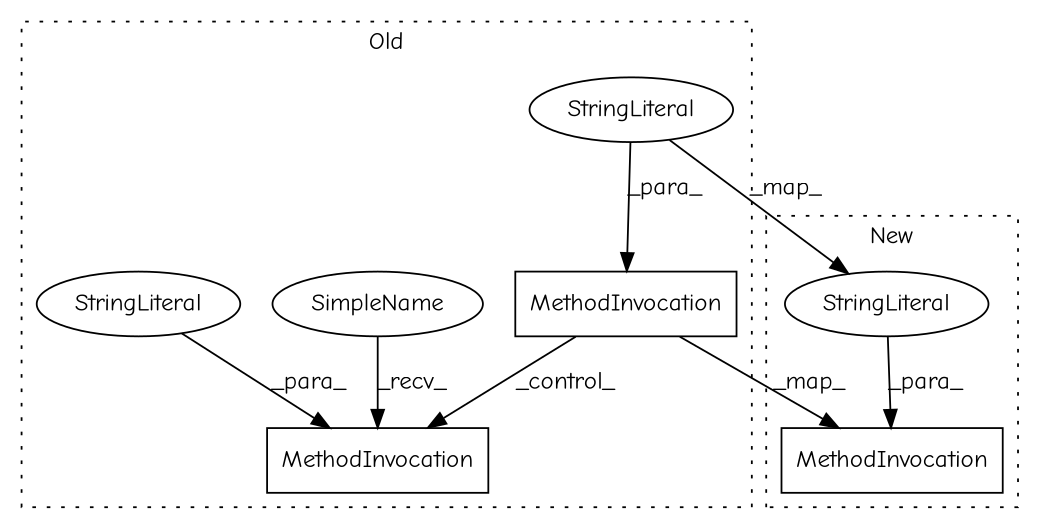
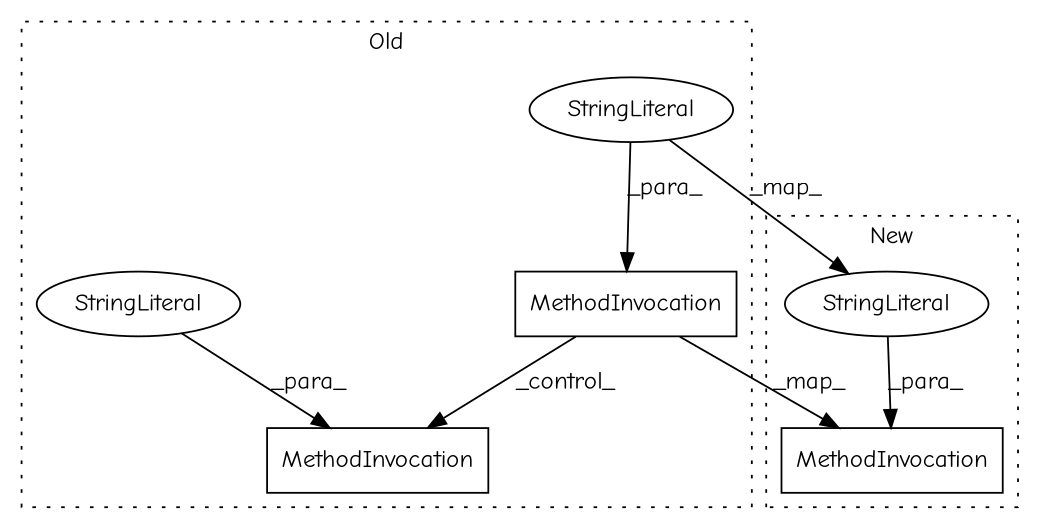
(378, 304) -> none
